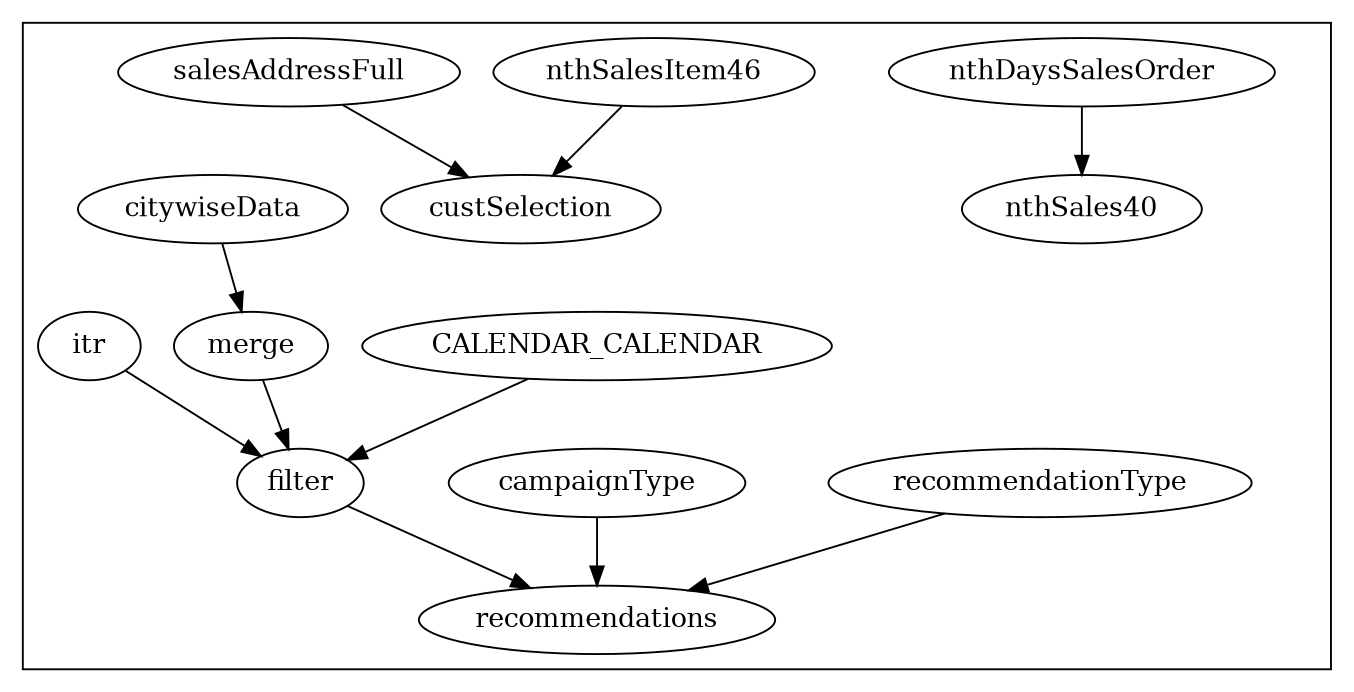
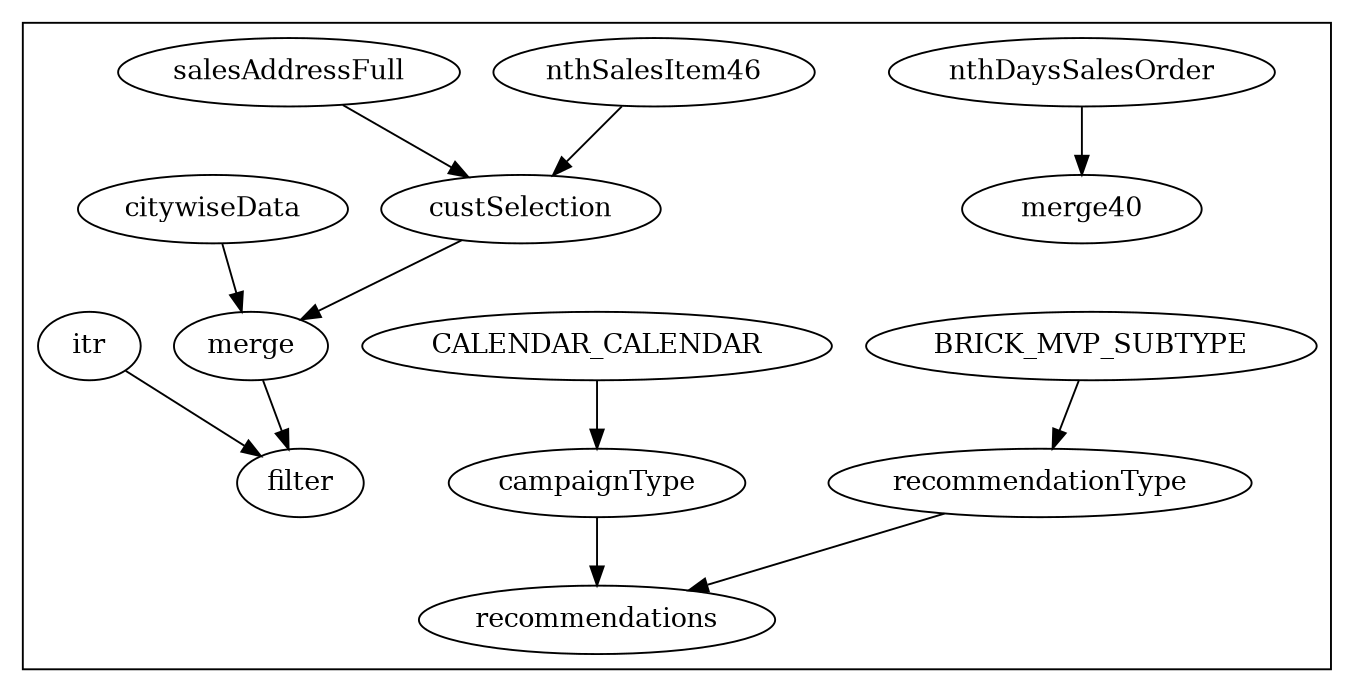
(1082, 209) -> (1082, 209)
none -> (390, 276)
none -> (1091, 346)
(447, 415) -> (597, 405)
(430, 543) -> none
